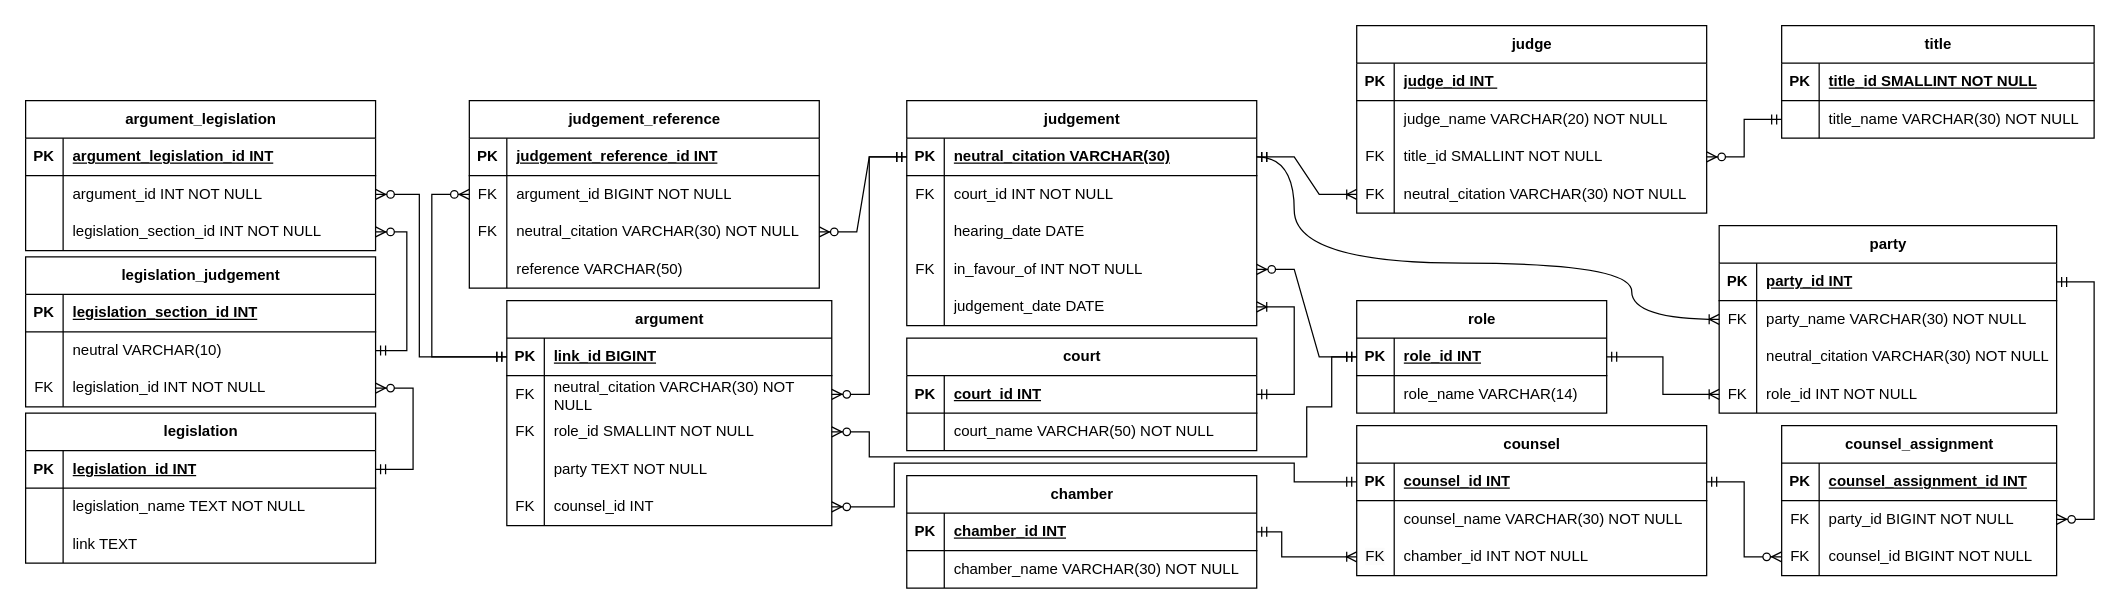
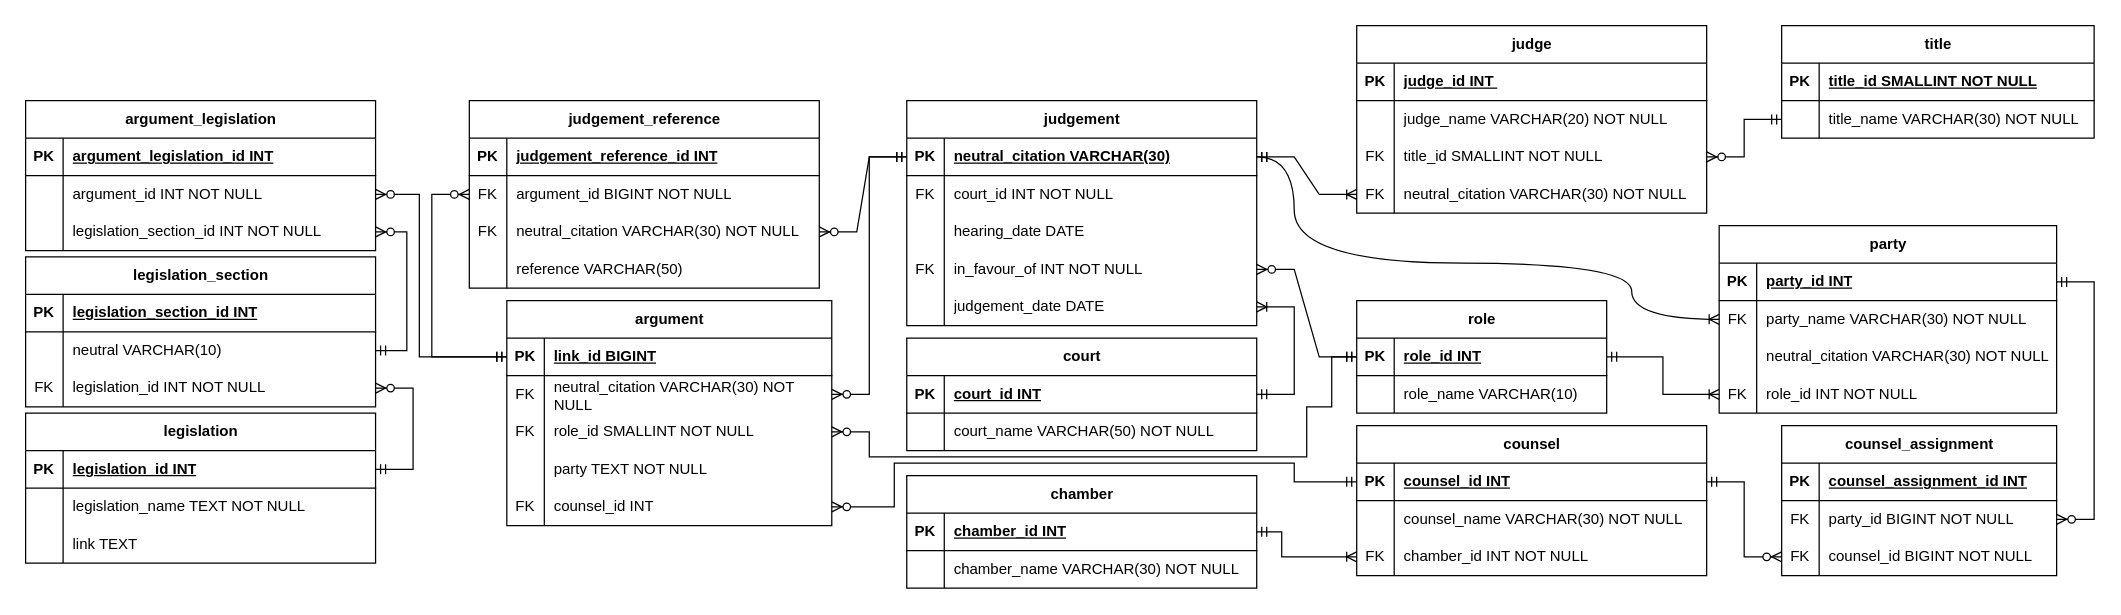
(201, 276) -> (201, 276)
(1489, 394) -> (1489, 394)
